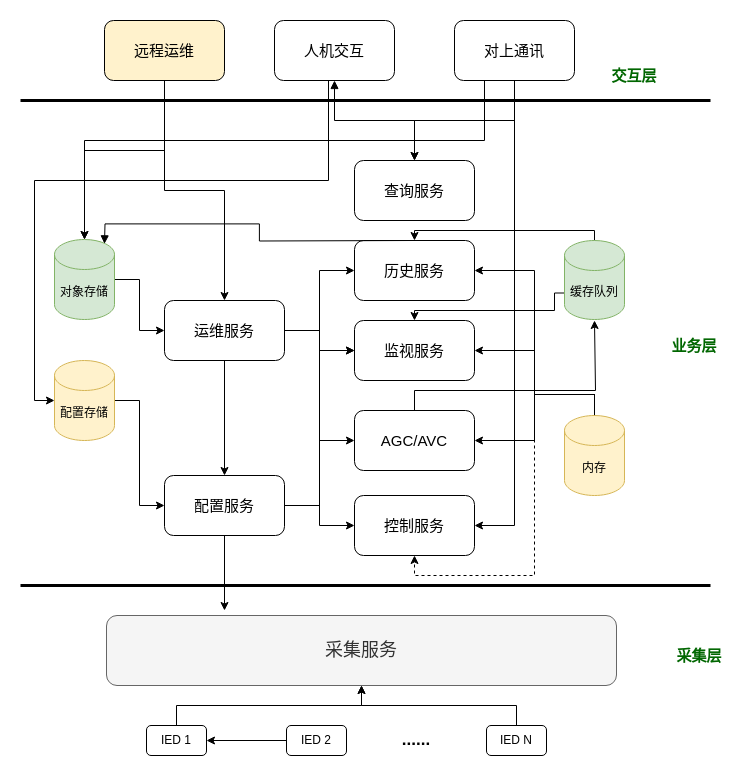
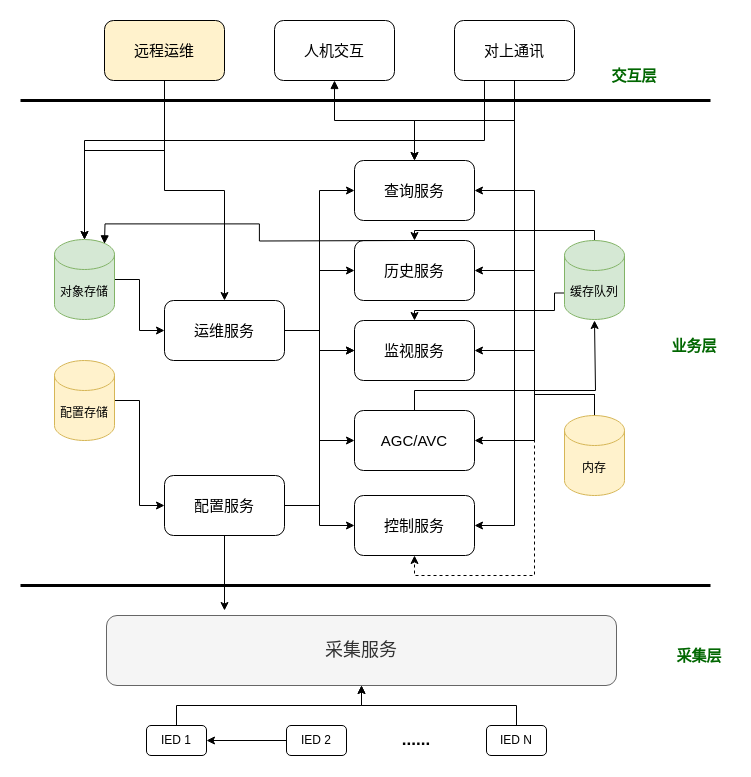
(117, 181) -> none
none -> (535, 204)
(225, 415) -> (320, 216)
